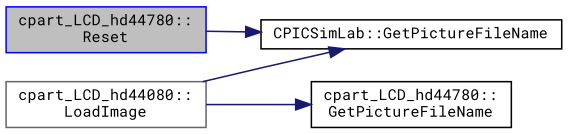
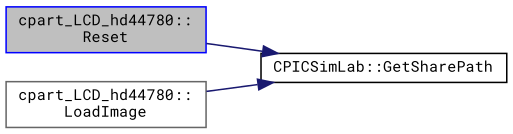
(411, 34) -> (384, 68)
(106, 105) -> (106, 105)
(411, 105) -> none
